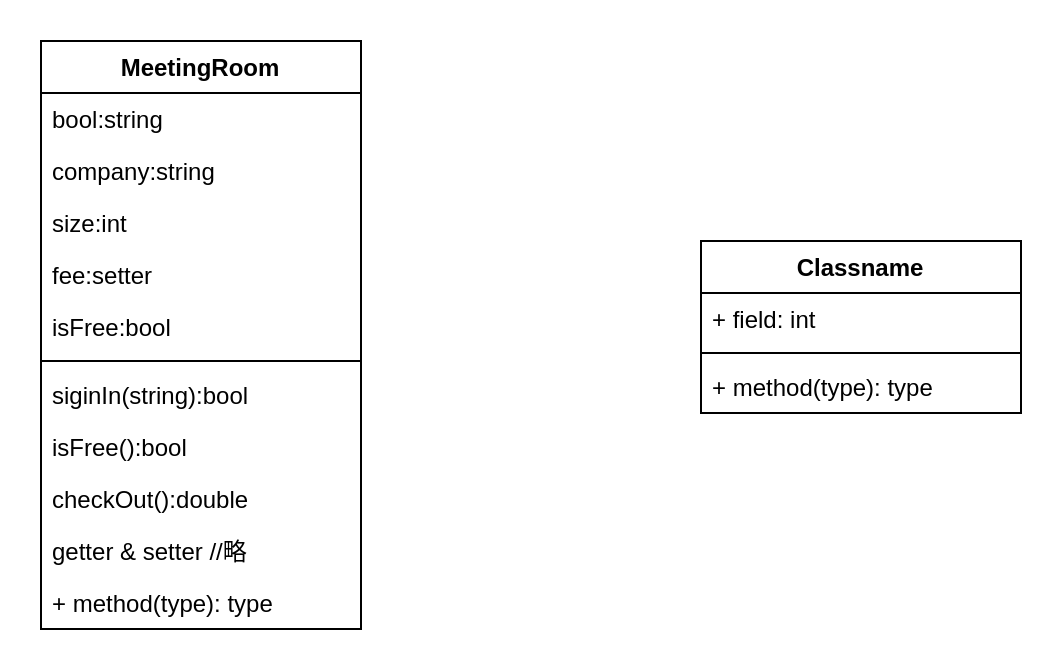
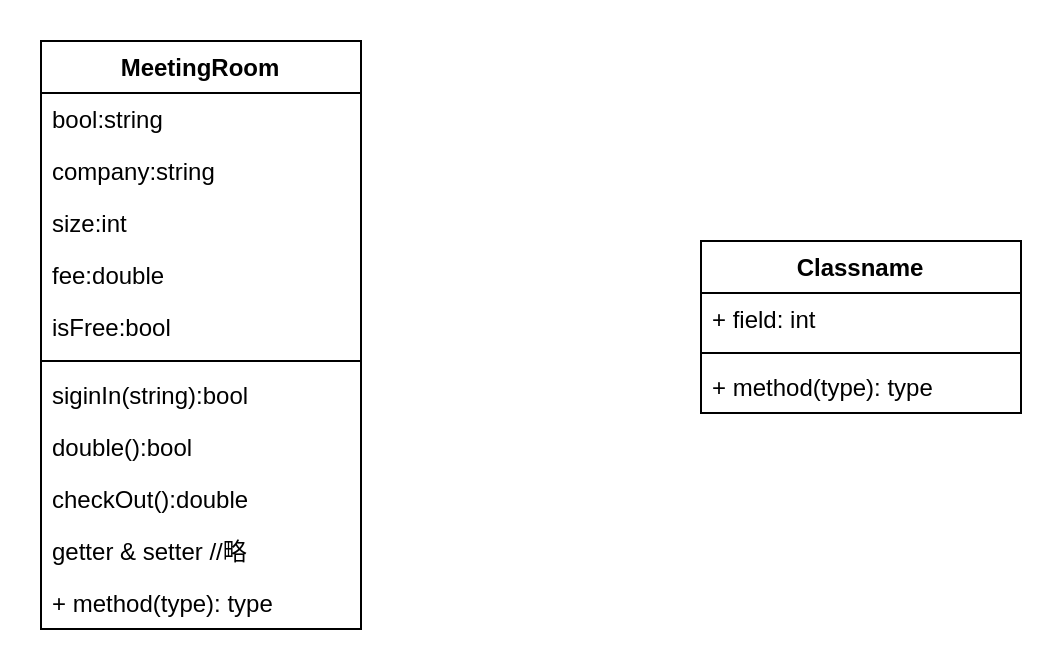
(116, 276) -> (113, 276)
(130, 448) -> (130, 448)
